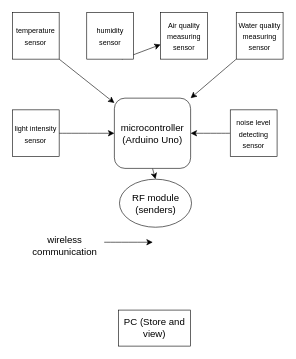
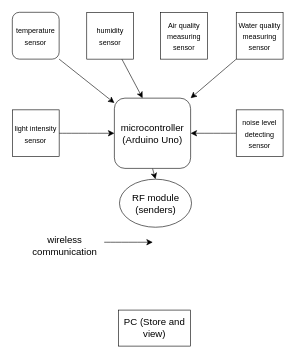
(36, 36) -> (36, 36)
(144, 51) -> (131, 76)
(254, 133) -> (260, 133)
